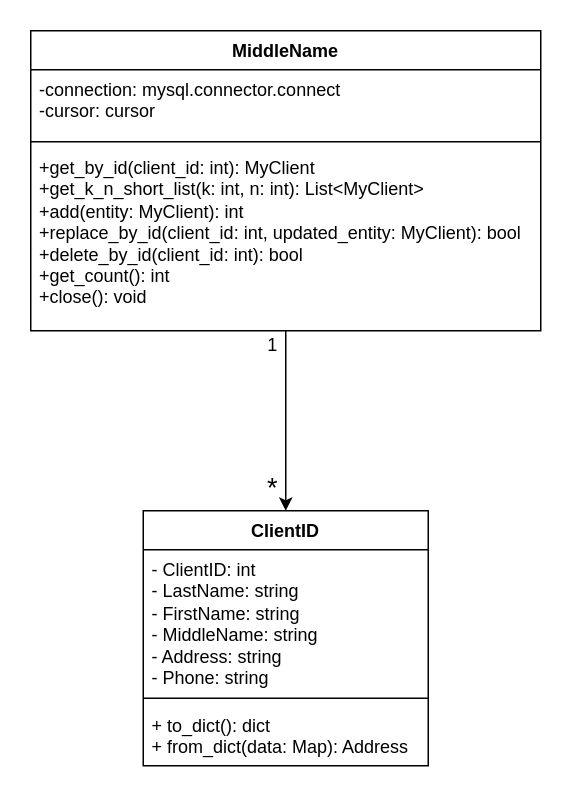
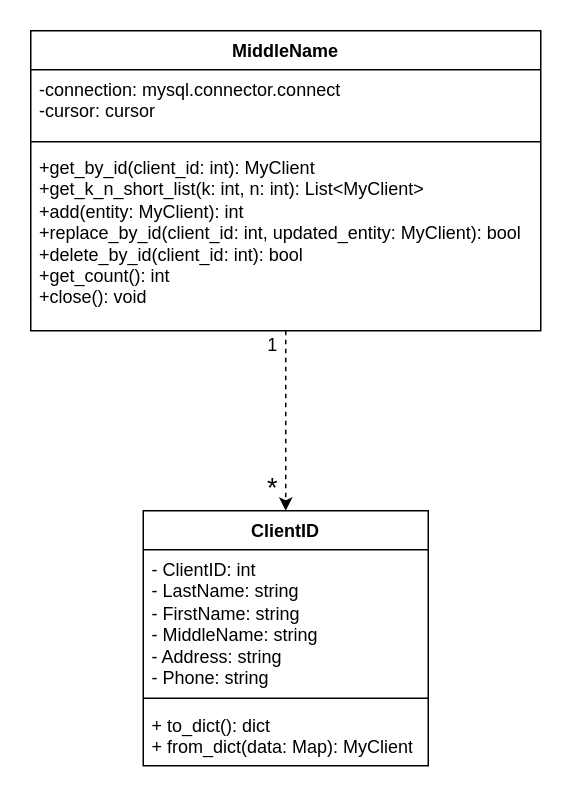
(286, 417) -> (286, 417)
(287, 749) -> (287, 749)
